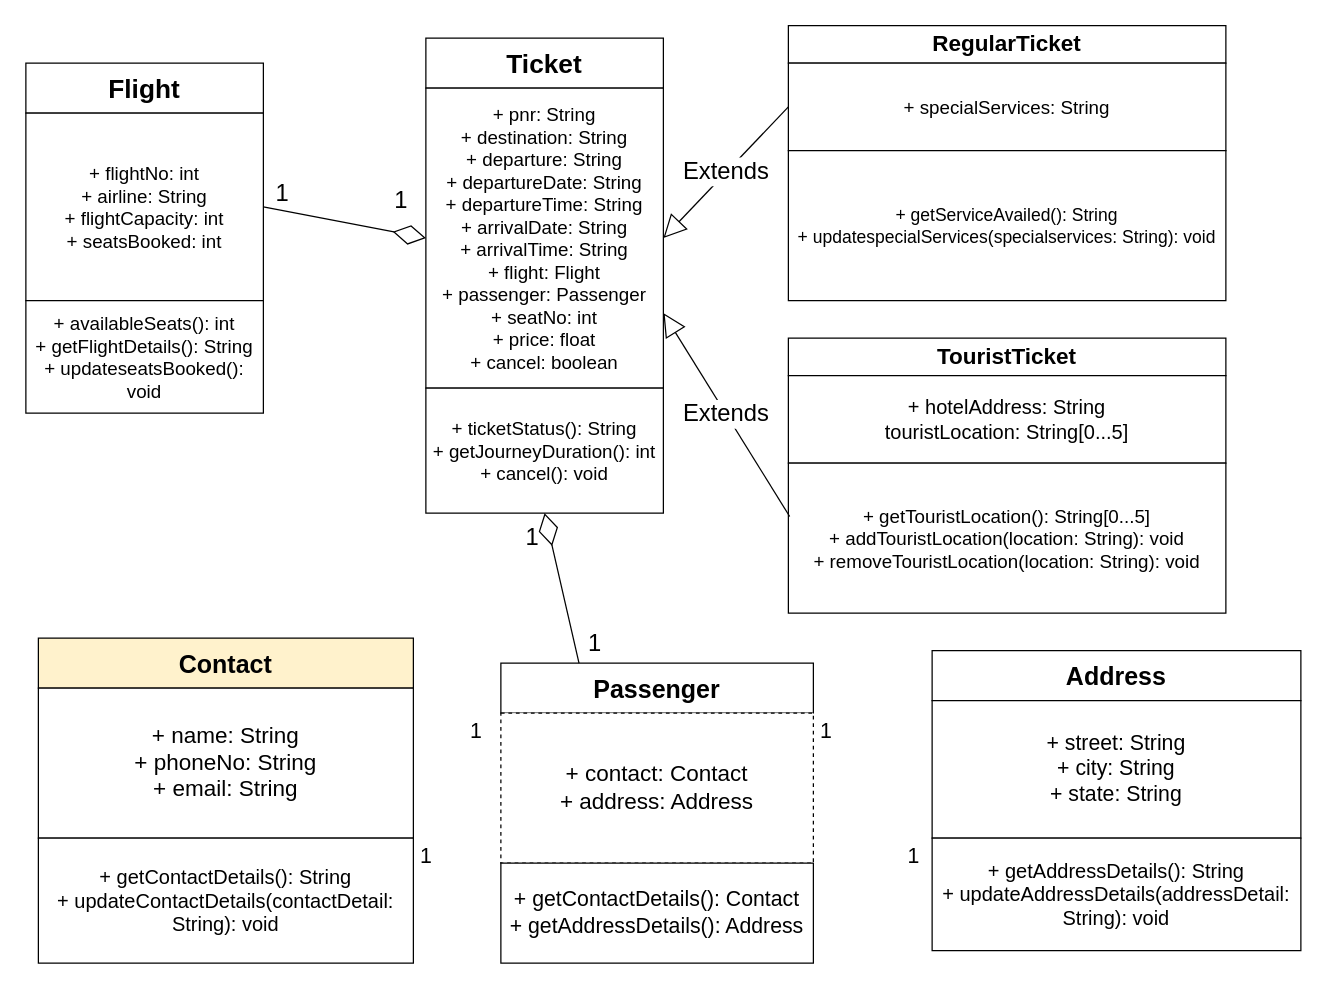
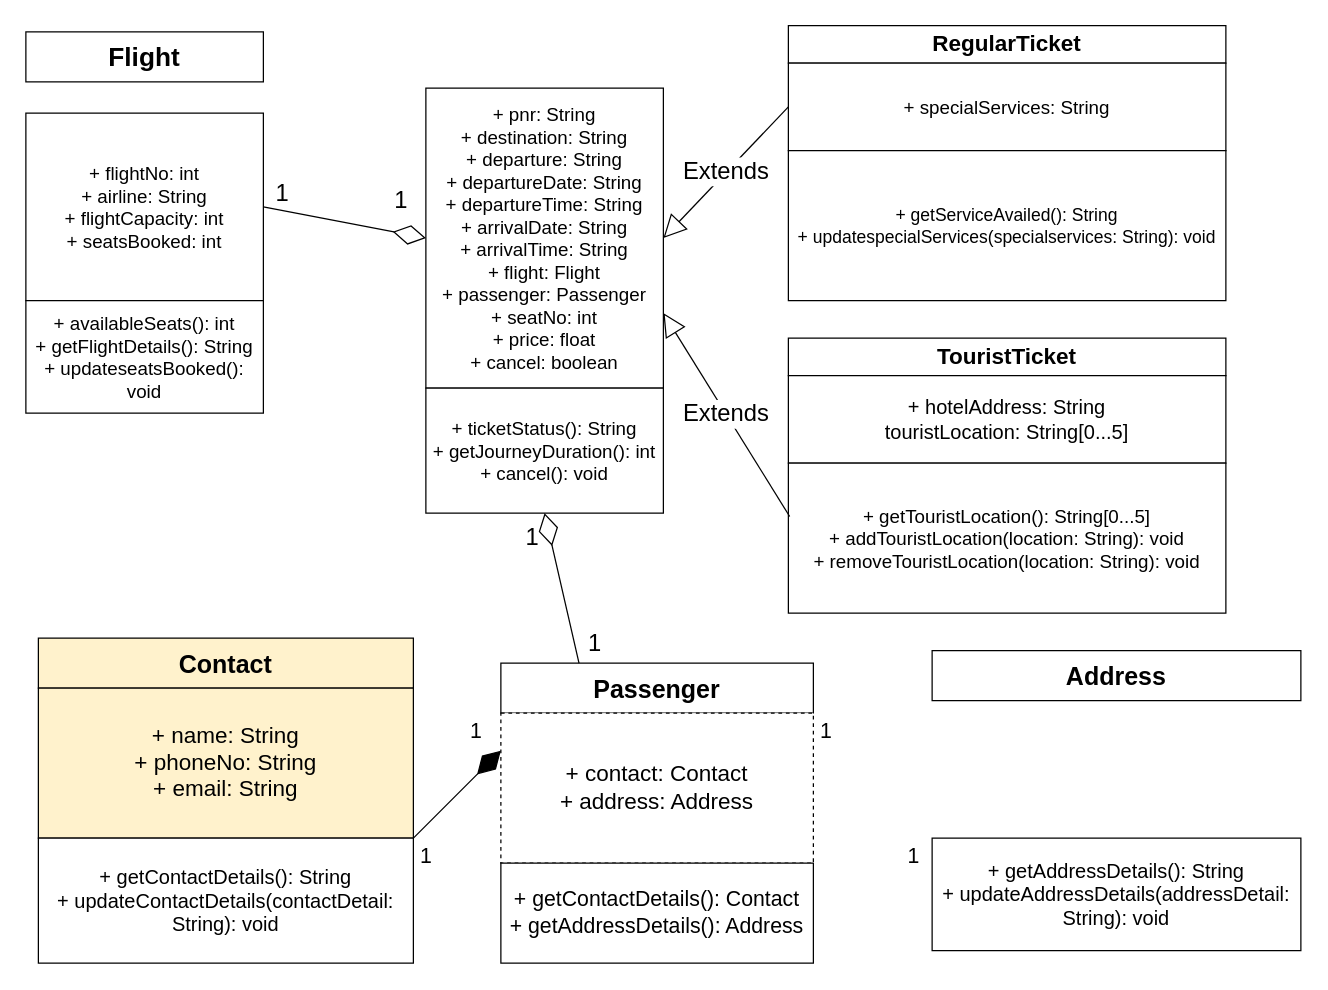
(544, 63) -> none
(144, 88) -> (144, 57)
(226, 763) -> (226, 763)
(1116, 769) -> none
none -> (445, 806)
